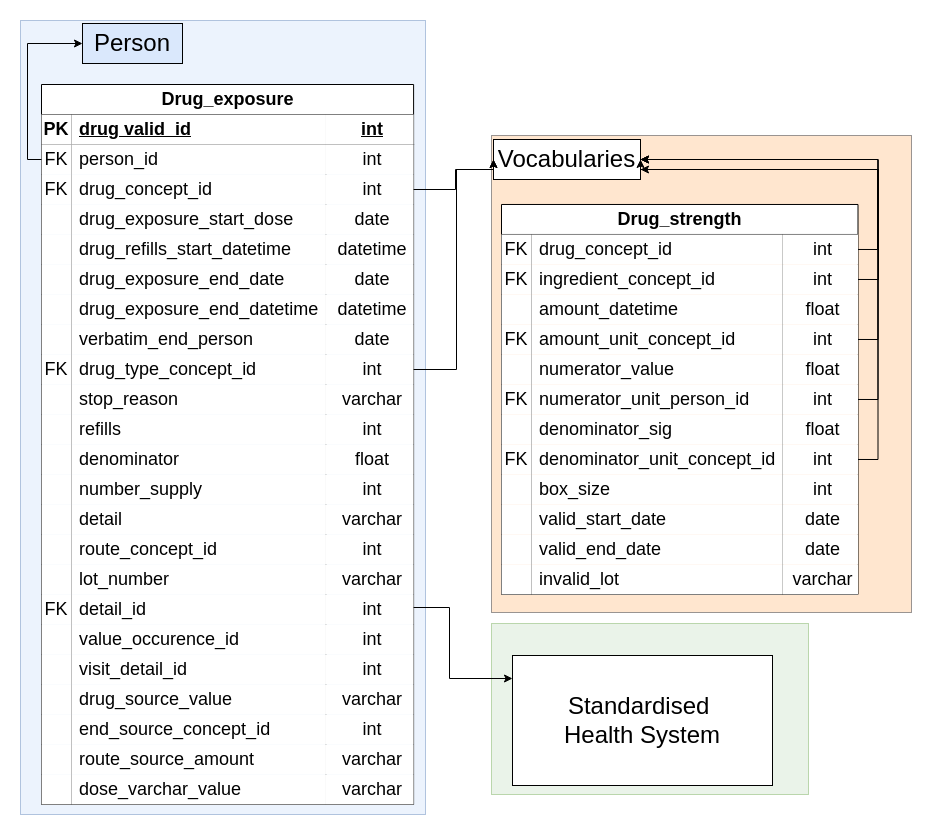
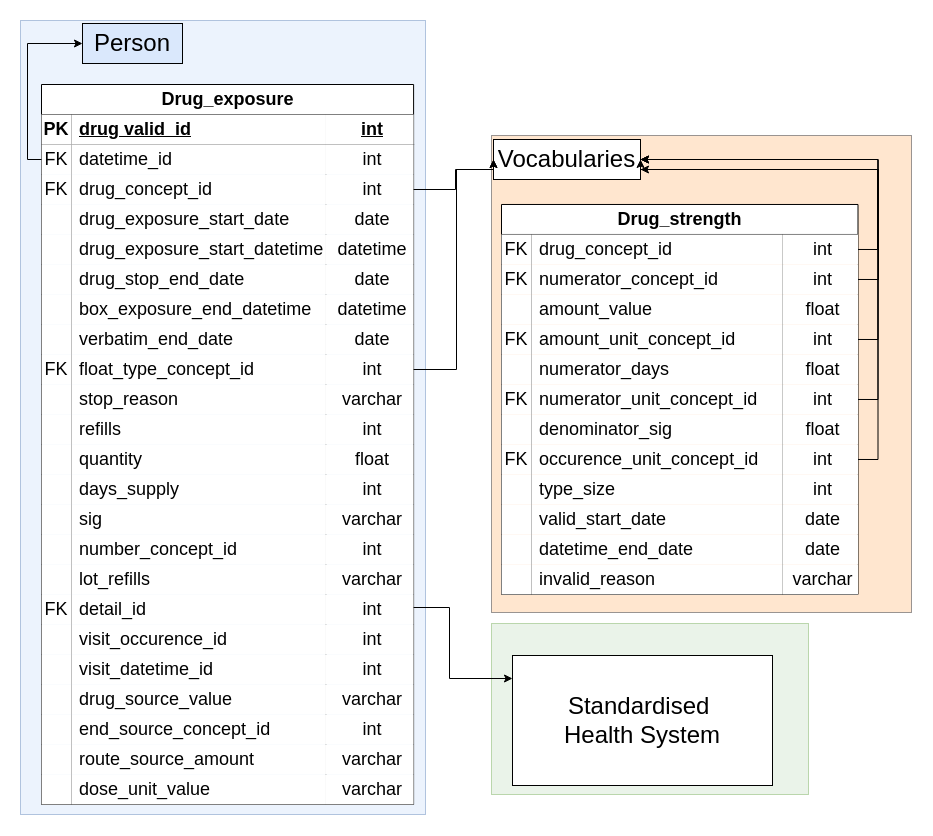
(123, 160) -> (130, 160)
(200, 220) -> (200, 220)
(203, 250) -> (203, 250)
(190, 280) -> (170, 280)
(638, 280) -> (638, 280)
(203, 310) -> (203, 310)
(613, 310) -> (598, 310)
(173, 340) -> (163, 340)
(178, 370) -> (181, 370)
(613, 370) -> (610, 370)
(656, 400) -> (661, 400)
(133, 460) -> (117, 460)
(661, 460) -> (661, 460)
(143, 490) -> (133, 490)
(577, 490) -> (583, 490)
(105, 520) -> (92, 520)
(158, 550) -> (163, 550)
(605, 550) -> (623, 550)
(128, 580) -> (126, 580)
(586, 580) -> (603, 580)
(166, 640) -> (163, 640)
(143, 670) -> (156, 670)
(168, 790) -> (150, 790)
